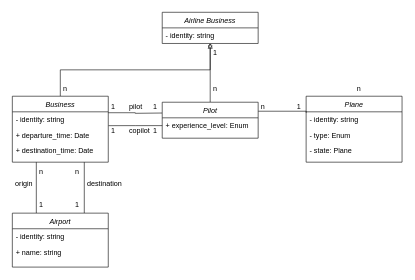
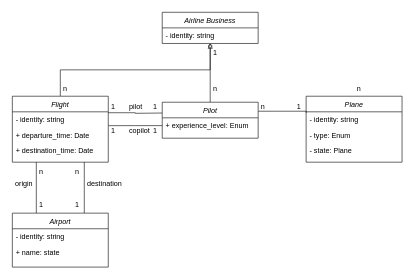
(60, 104) -> (60, 104)
(40, 253) -> (39, 253)
